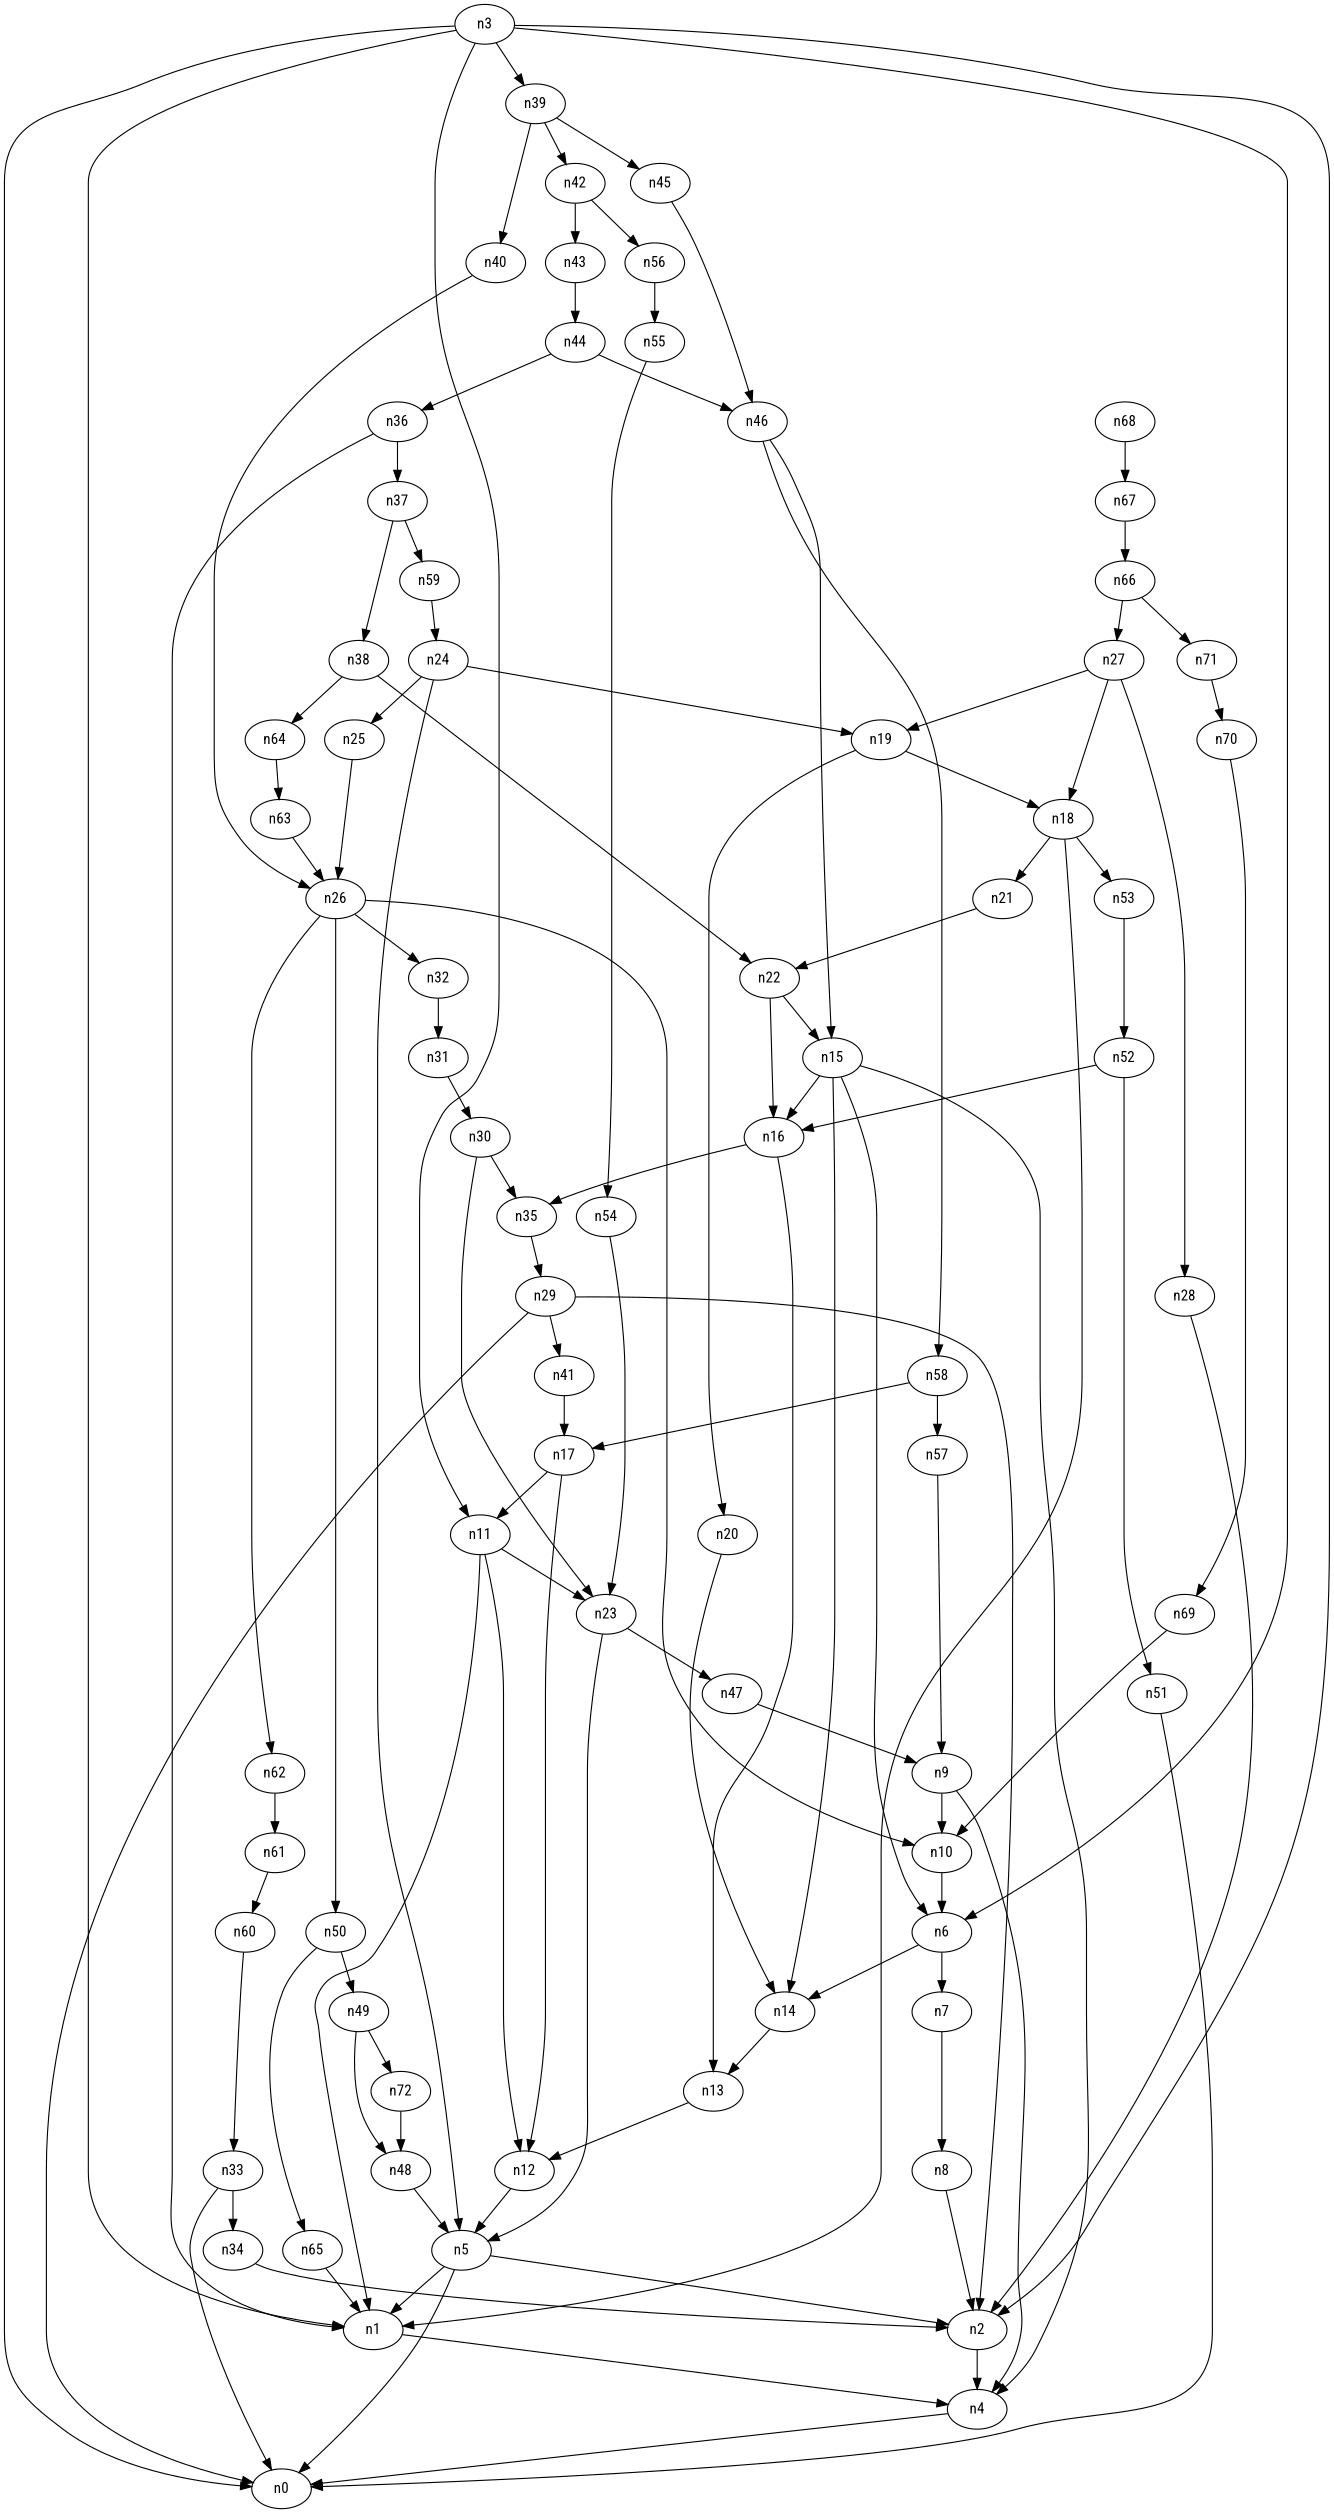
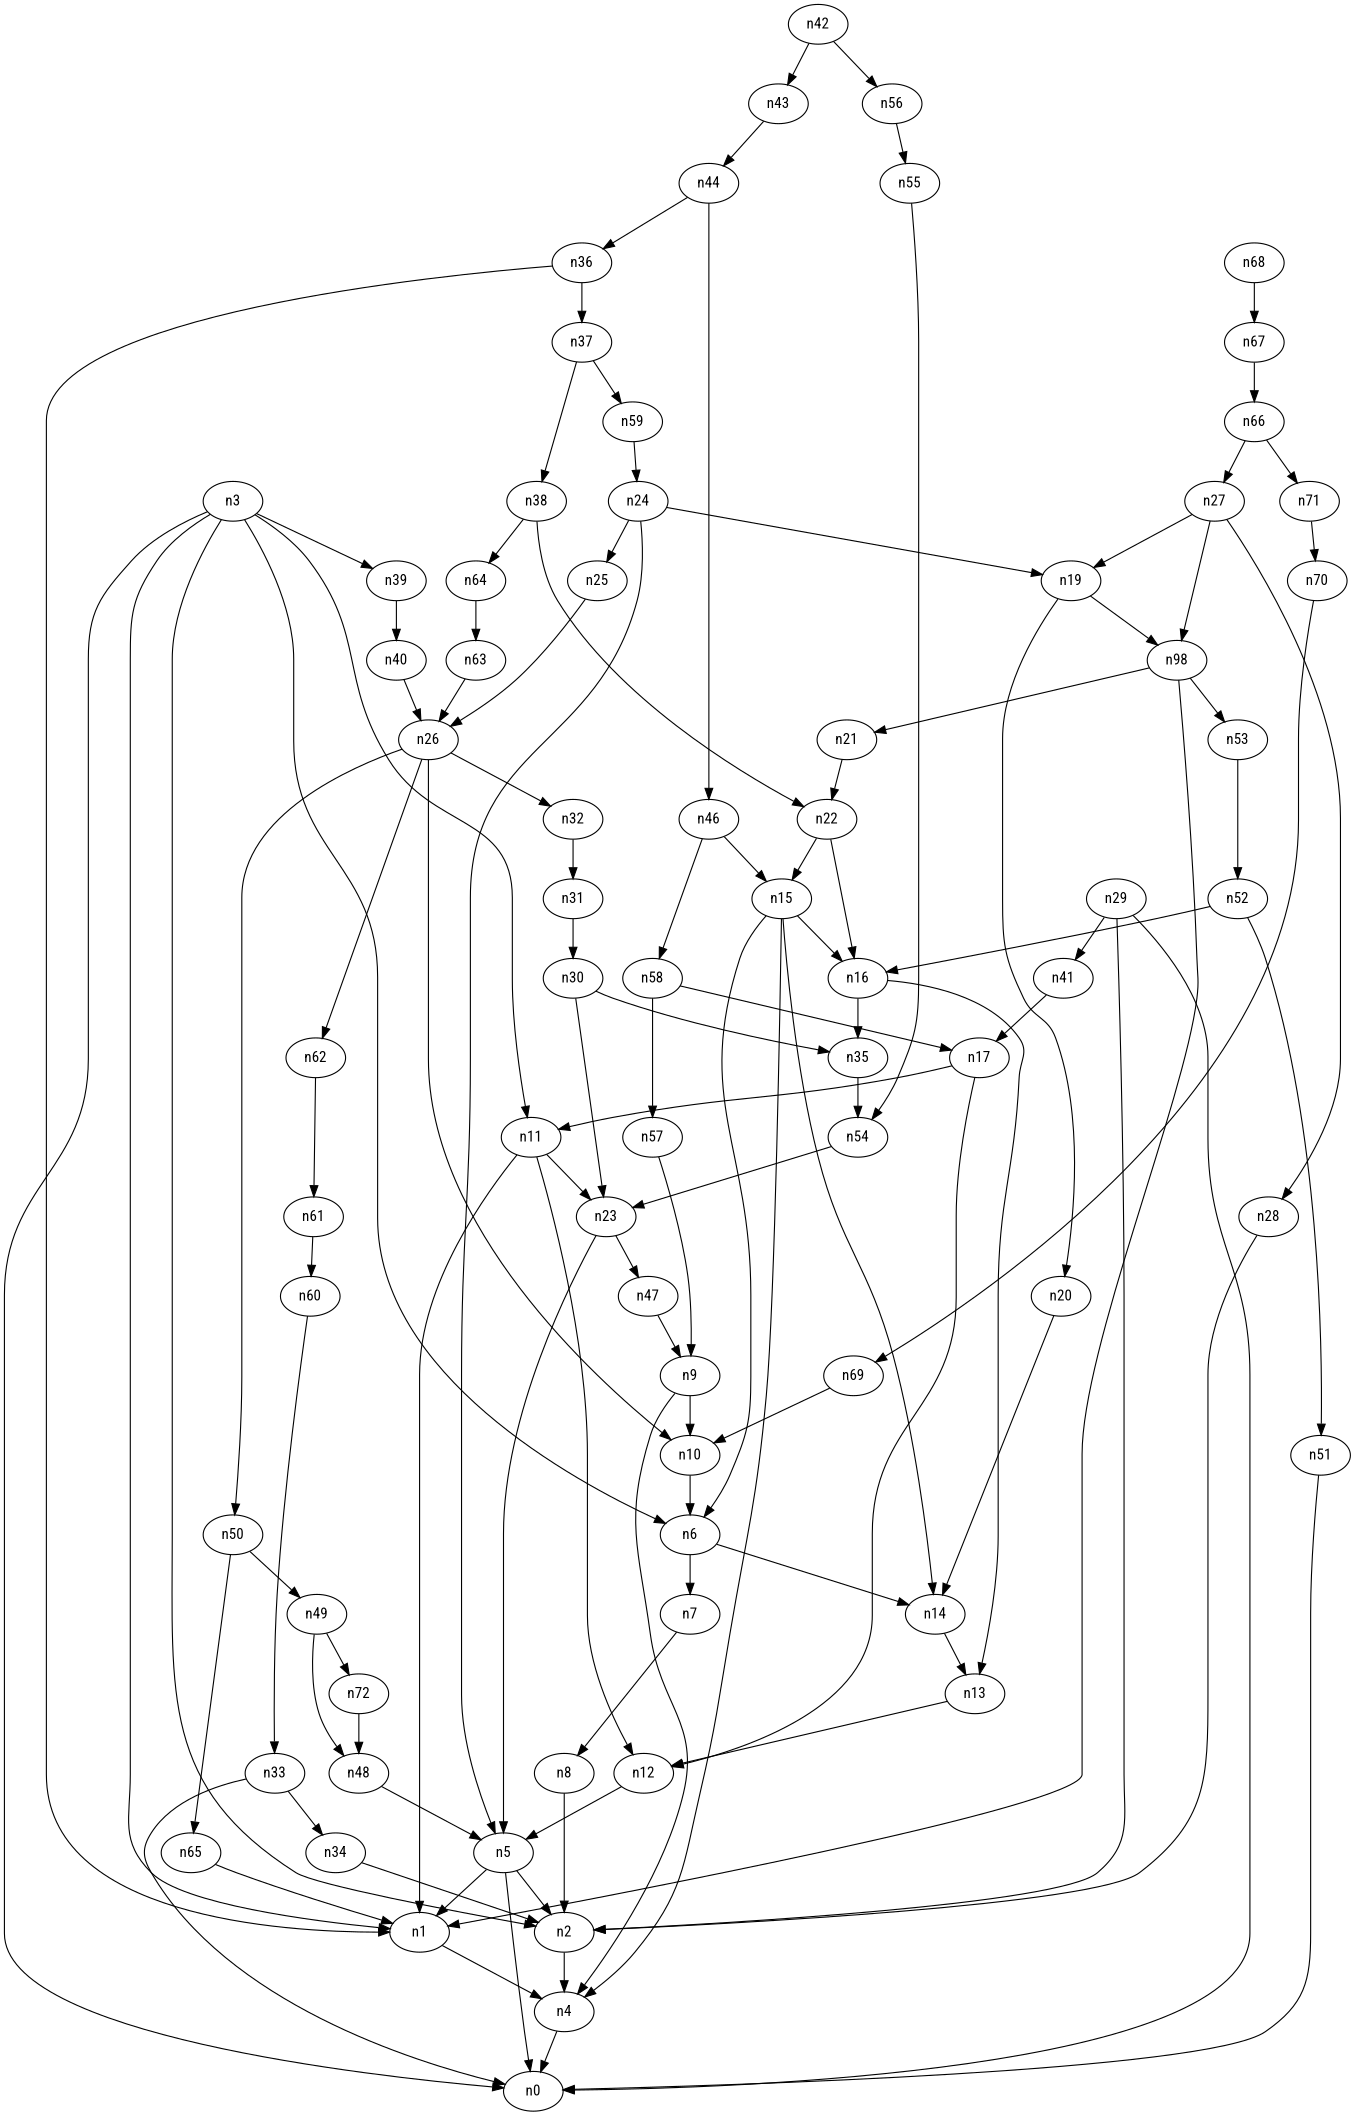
(553, 139) -> none
(660, 183) -> none
(1063, 819) -> (1177, 660)
(535, 1251) -> (858, 1092)
